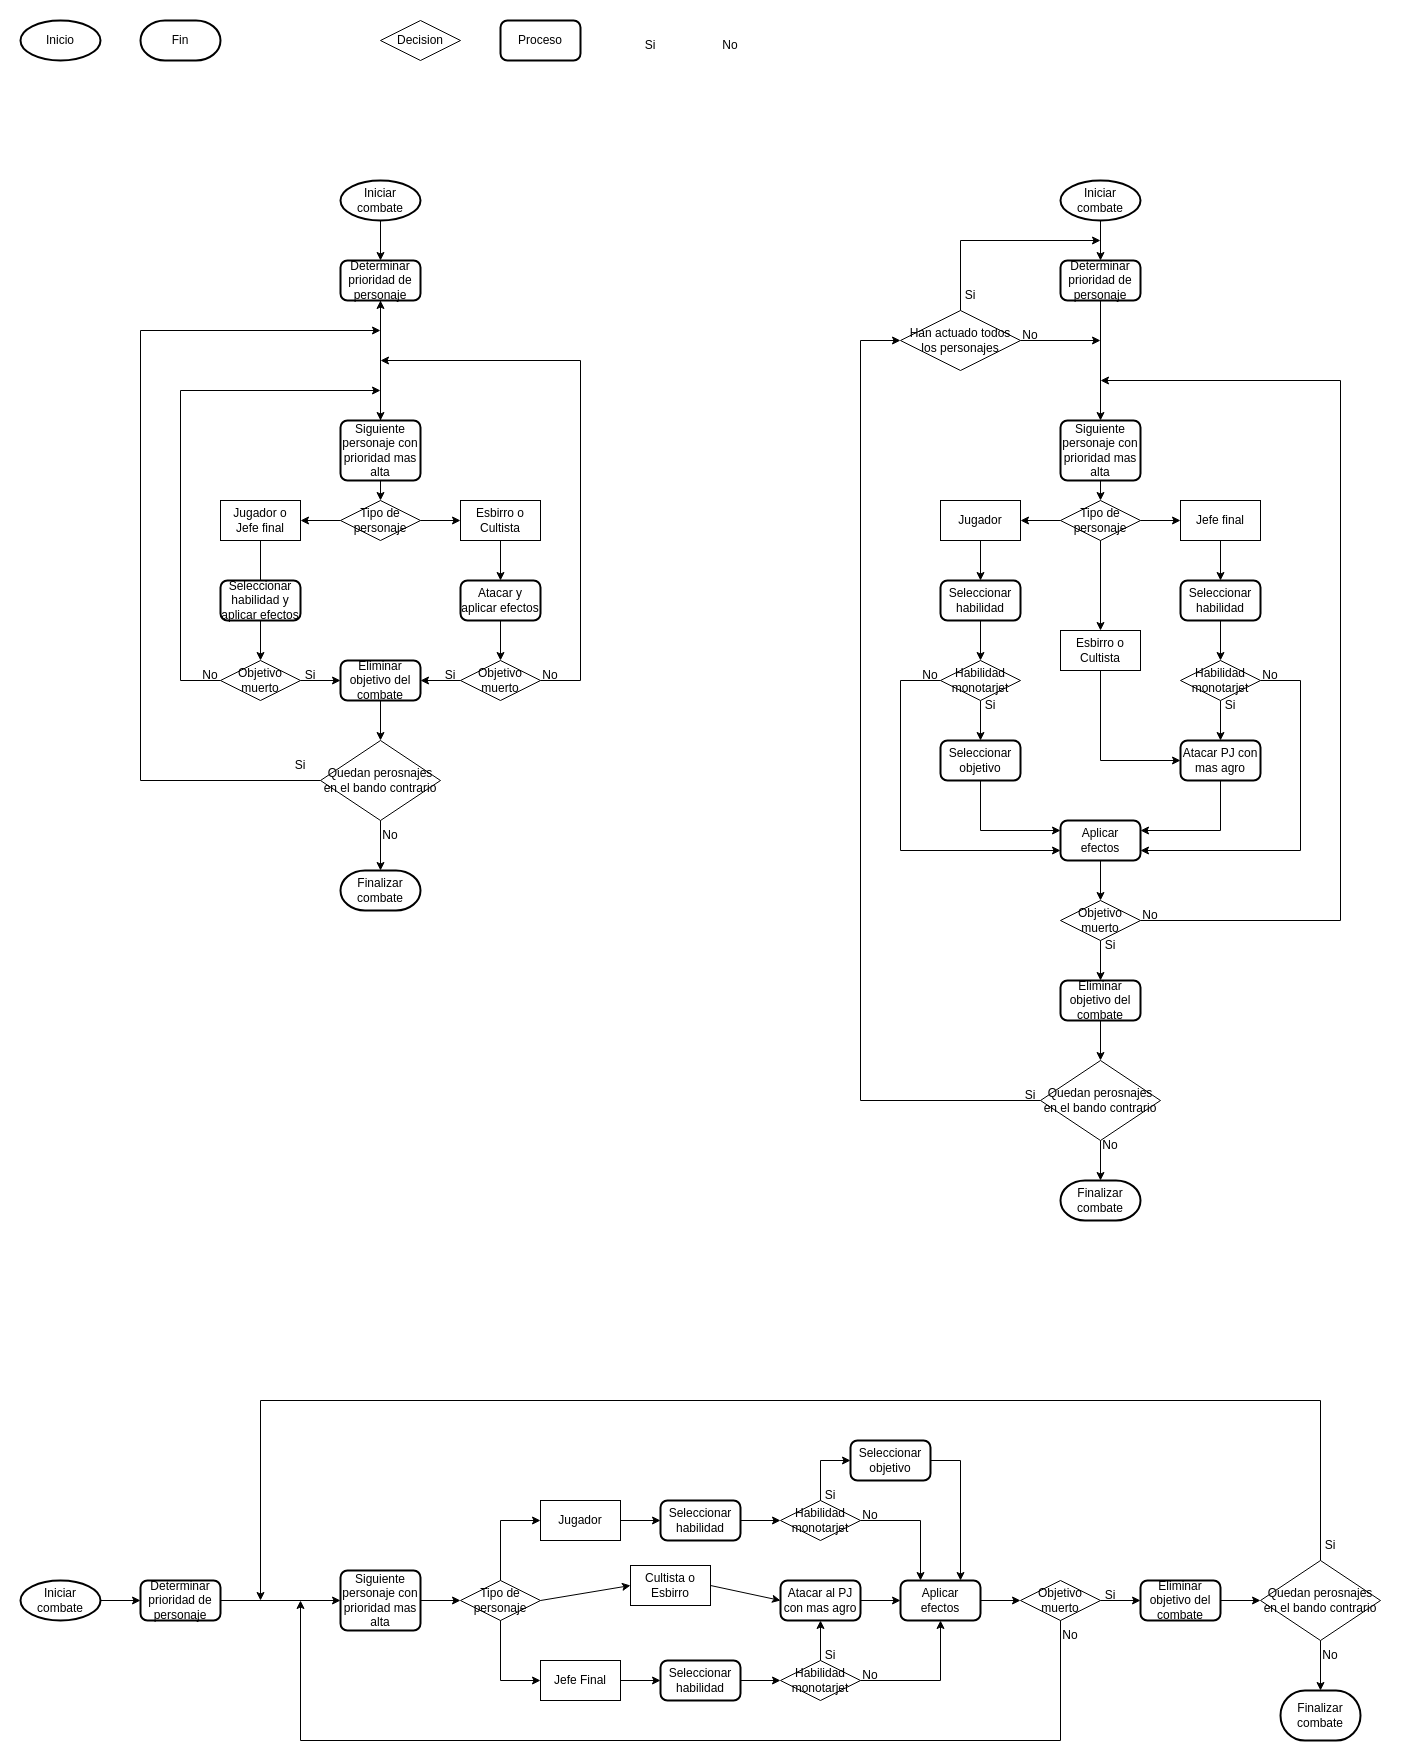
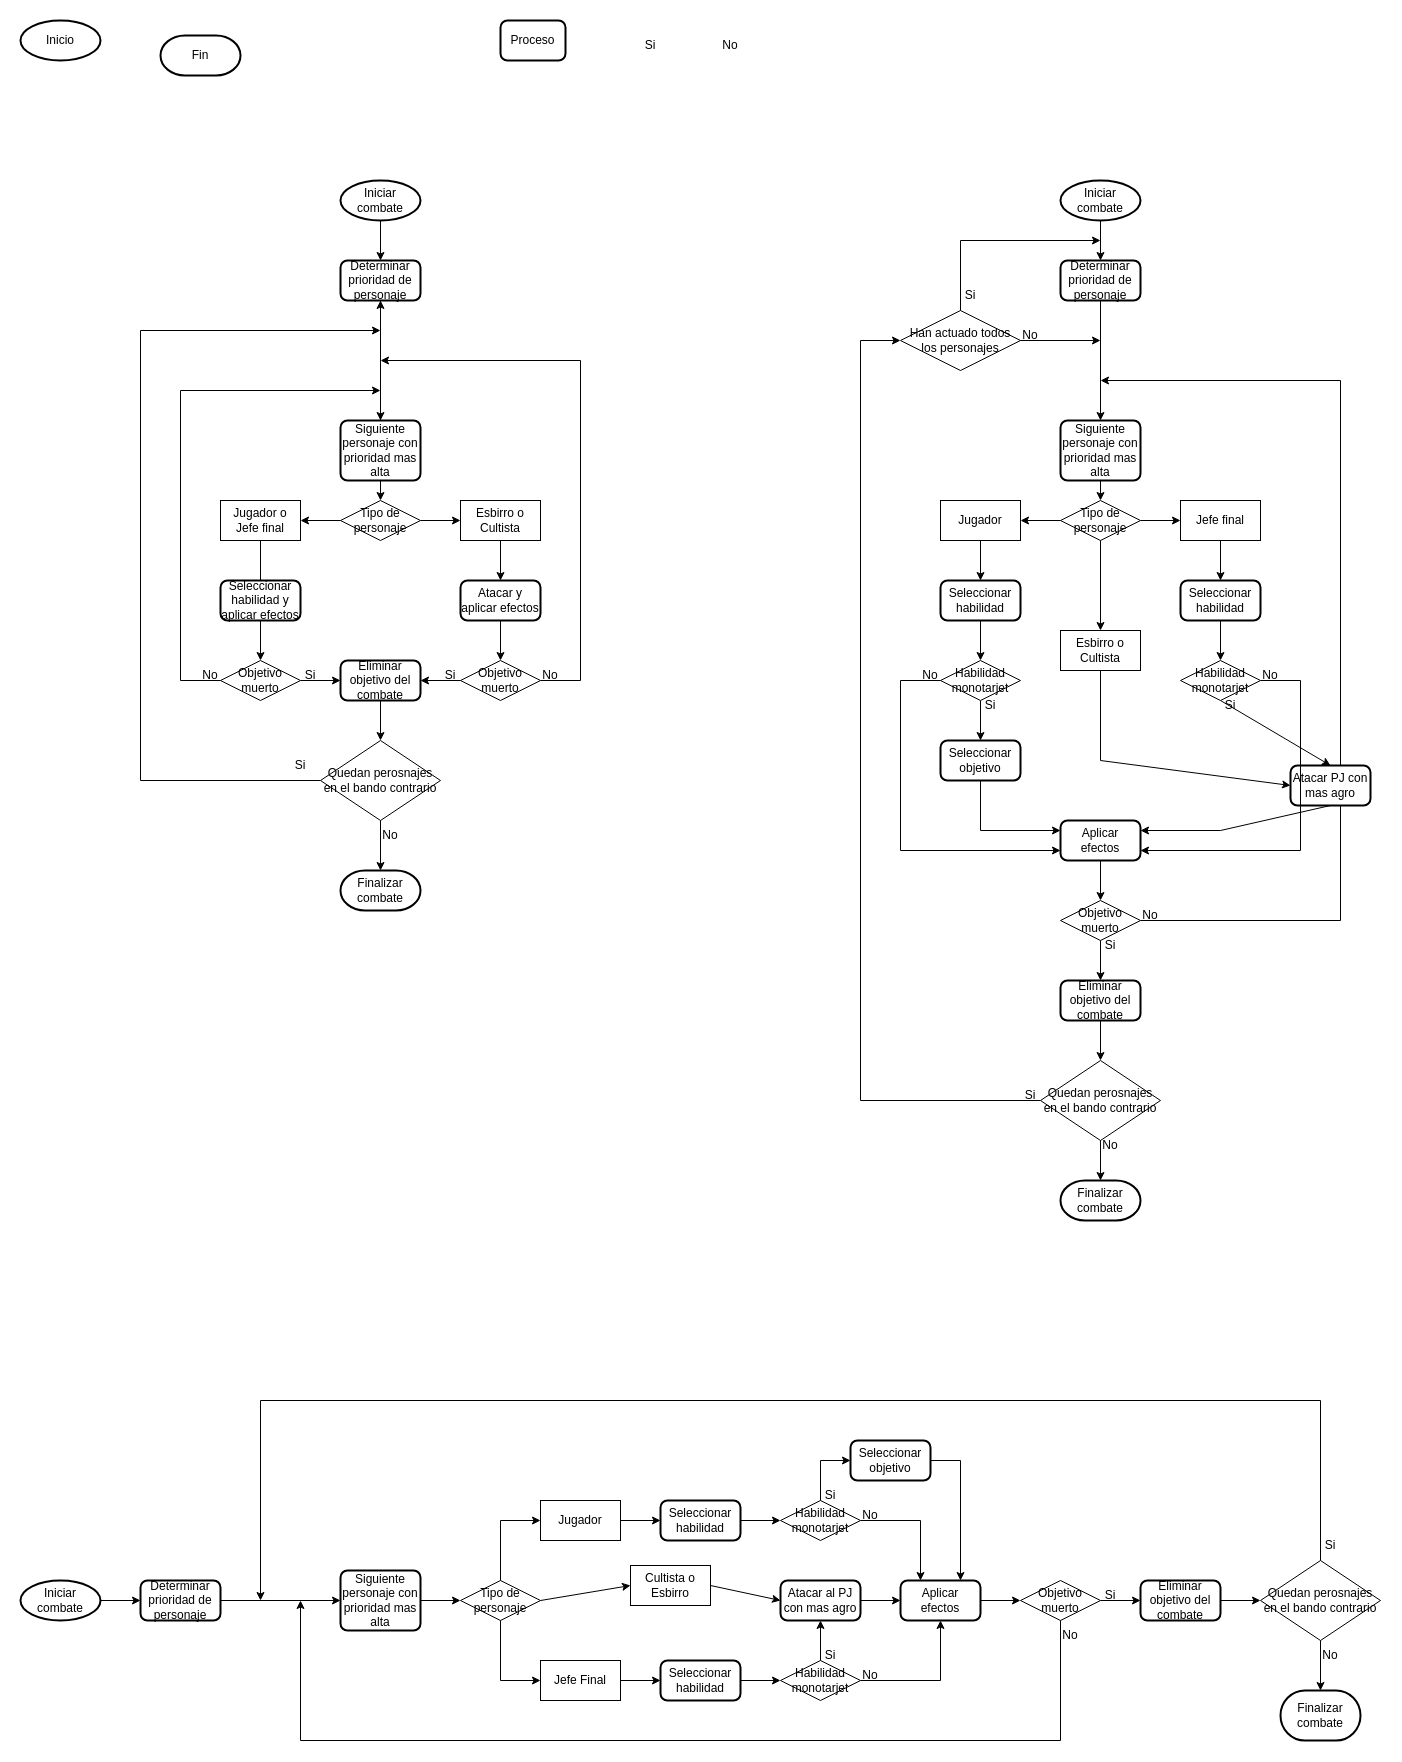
(181, 41) -> (201, 56)
(421, 41) -> none
(541, 41) -> (533, 41)
(1221, 761) -> (1331, 786)
